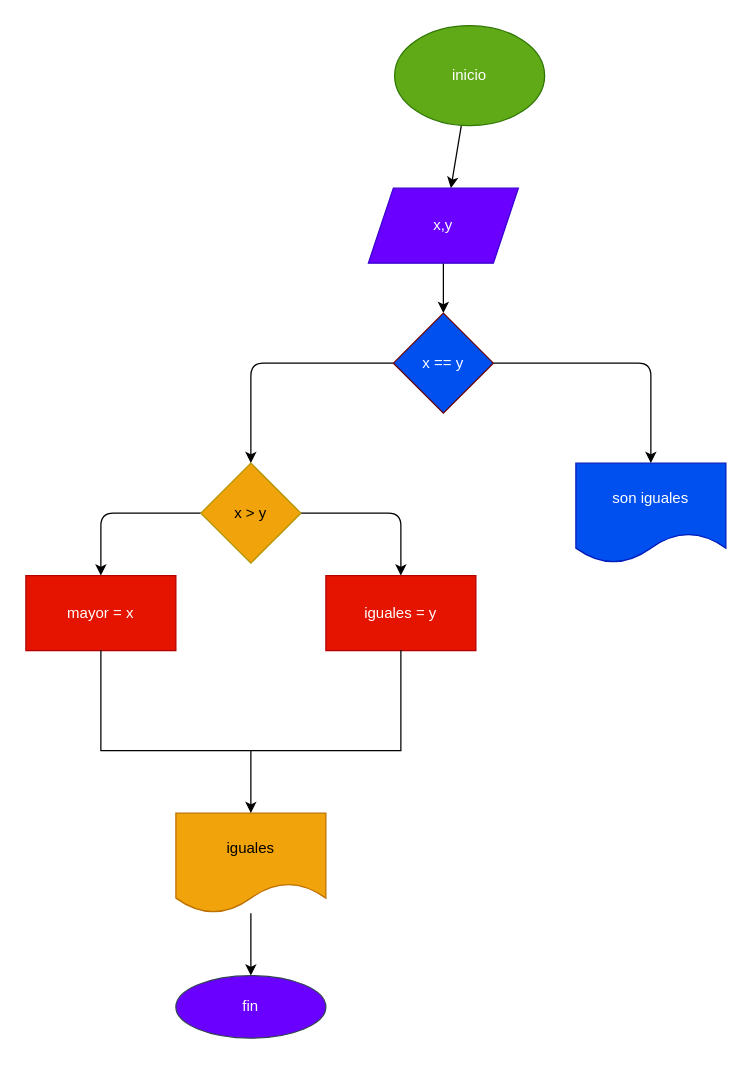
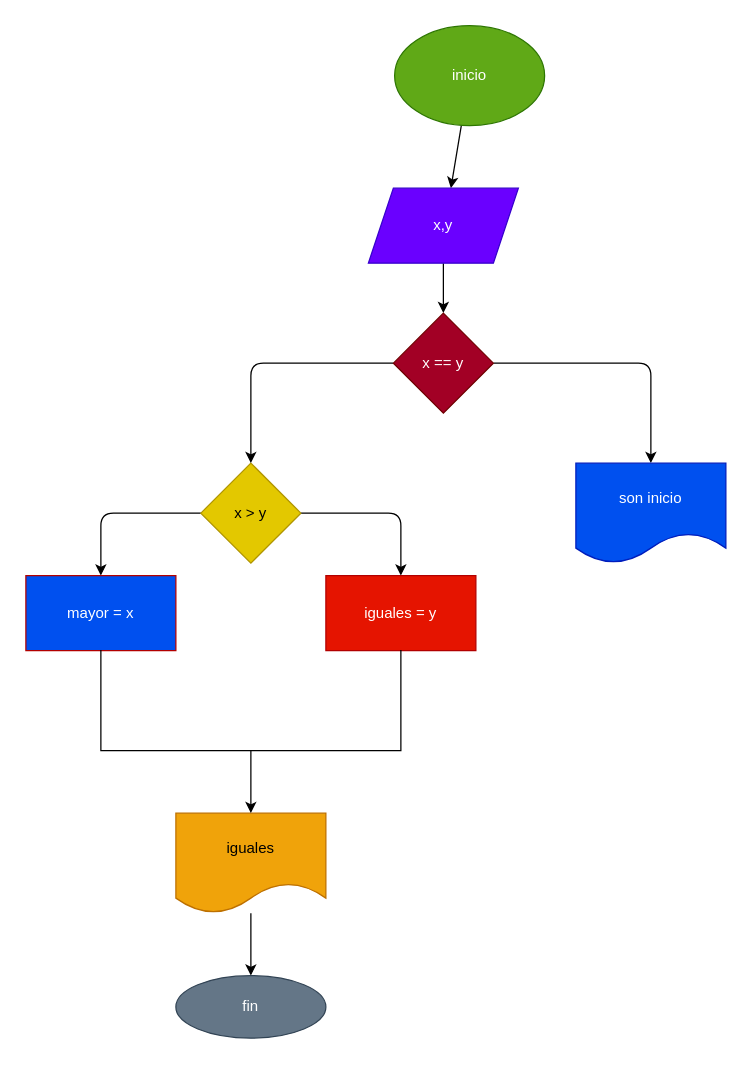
(443, 363) -> (443, 363)
(651, 498) -> (651, 498)
(251, 513) -> (251, 513)
(101, 613) -> (101, 613)
(251, 1007) -> (251, 1007)
